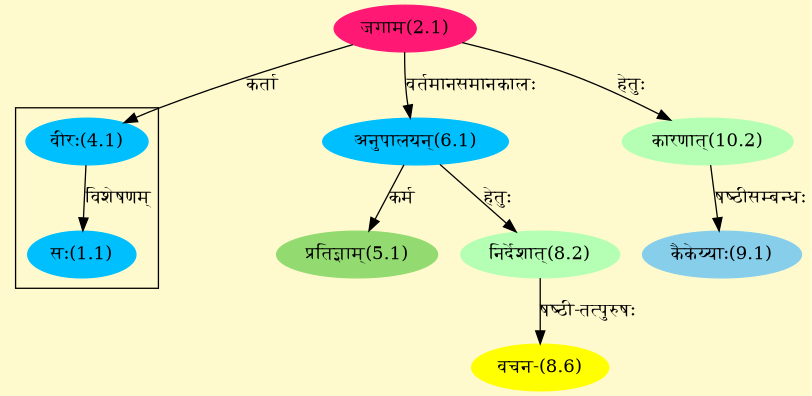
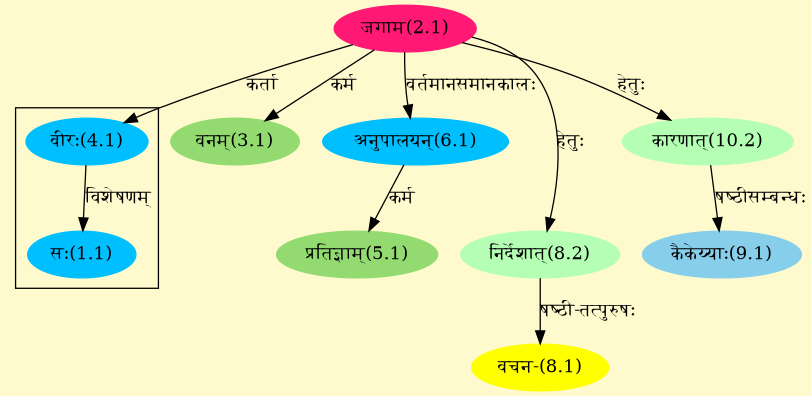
none -> (235, 142)
(473, 194) -> (552, 107)
(540, 368) -> (540, 368)
